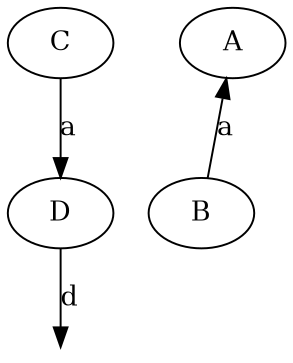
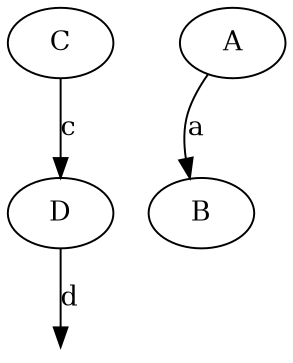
(68, 128) -> (68, 128)
(215, 138) -> (188, 114)
